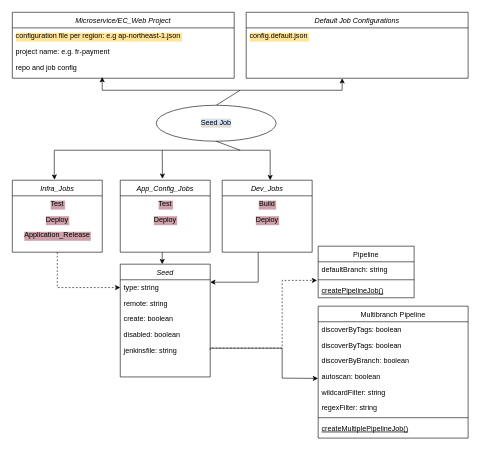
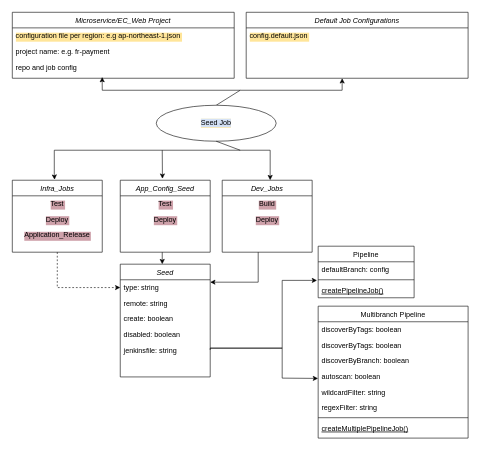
(165, 188) -> (165, 188)
(360, 270) -> (360, 270)
(282, 298) -> (282, 298)
